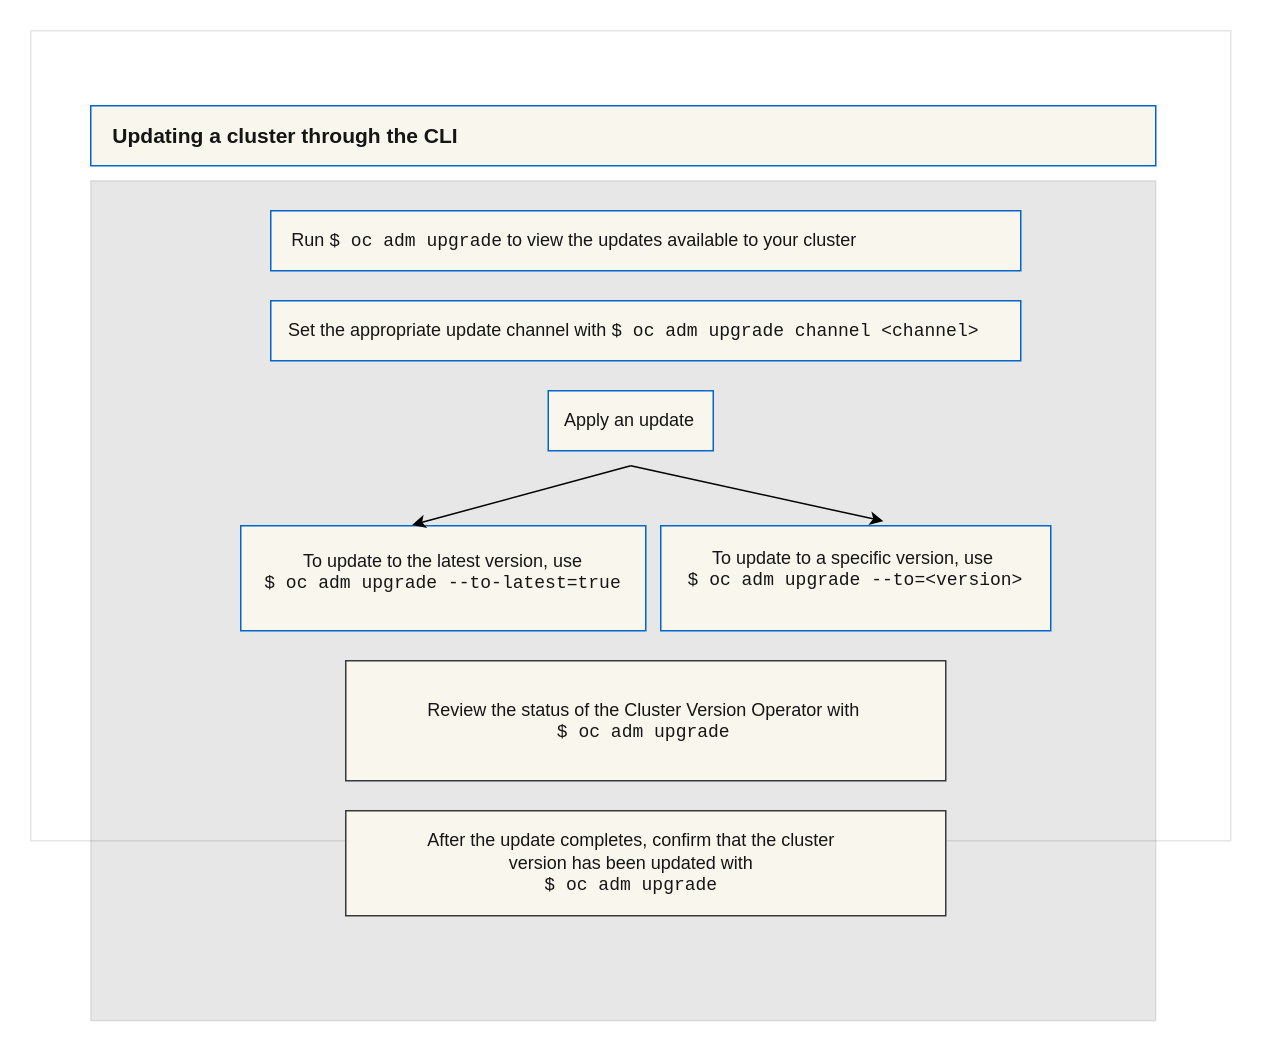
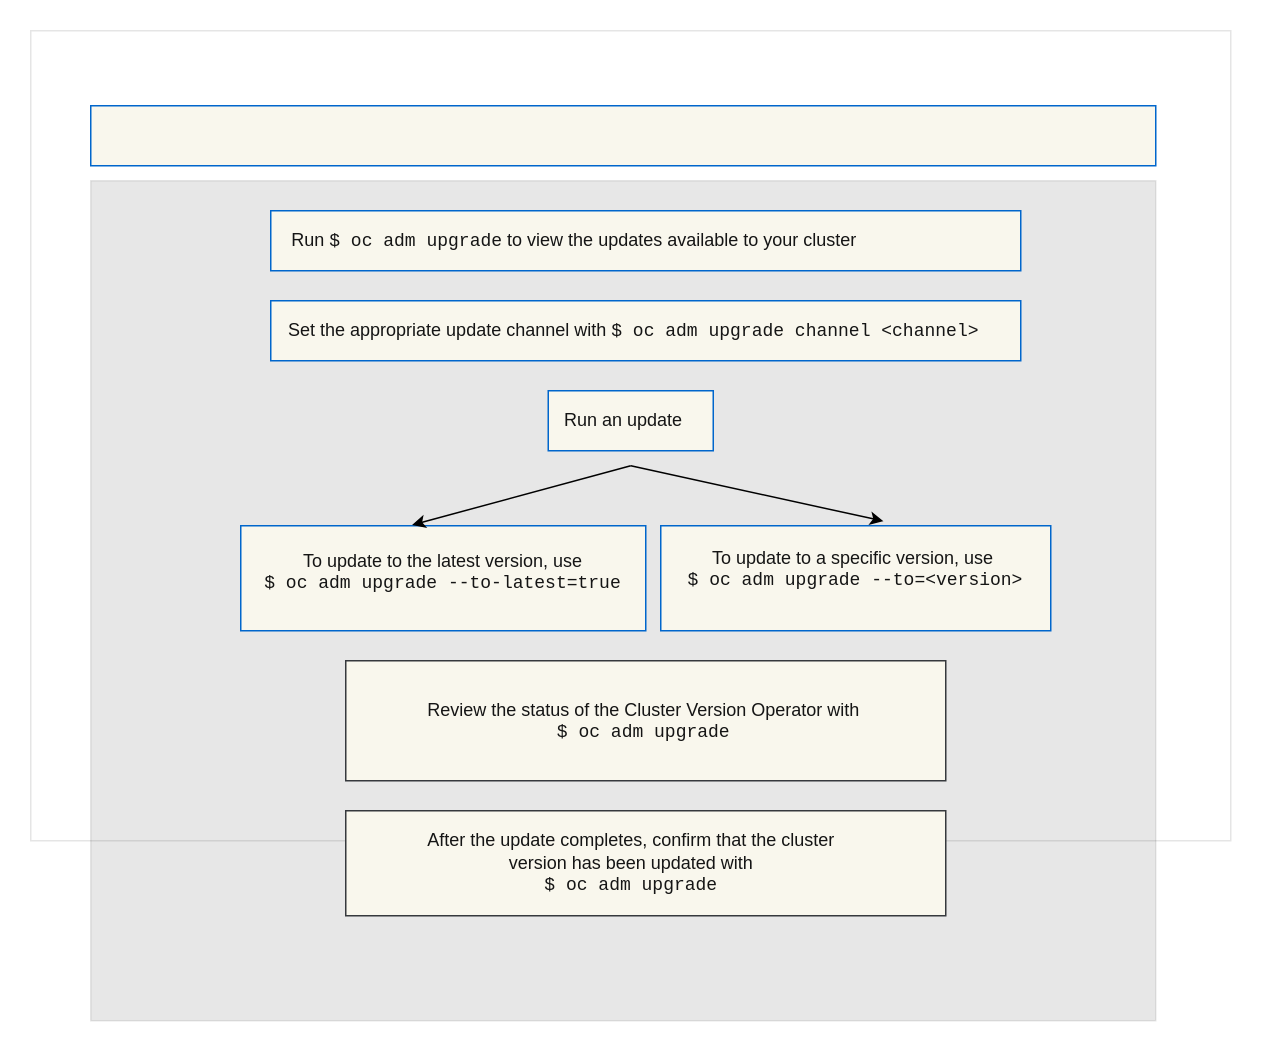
(286, 136) -> none
(632, 421) -> (626, 421)
